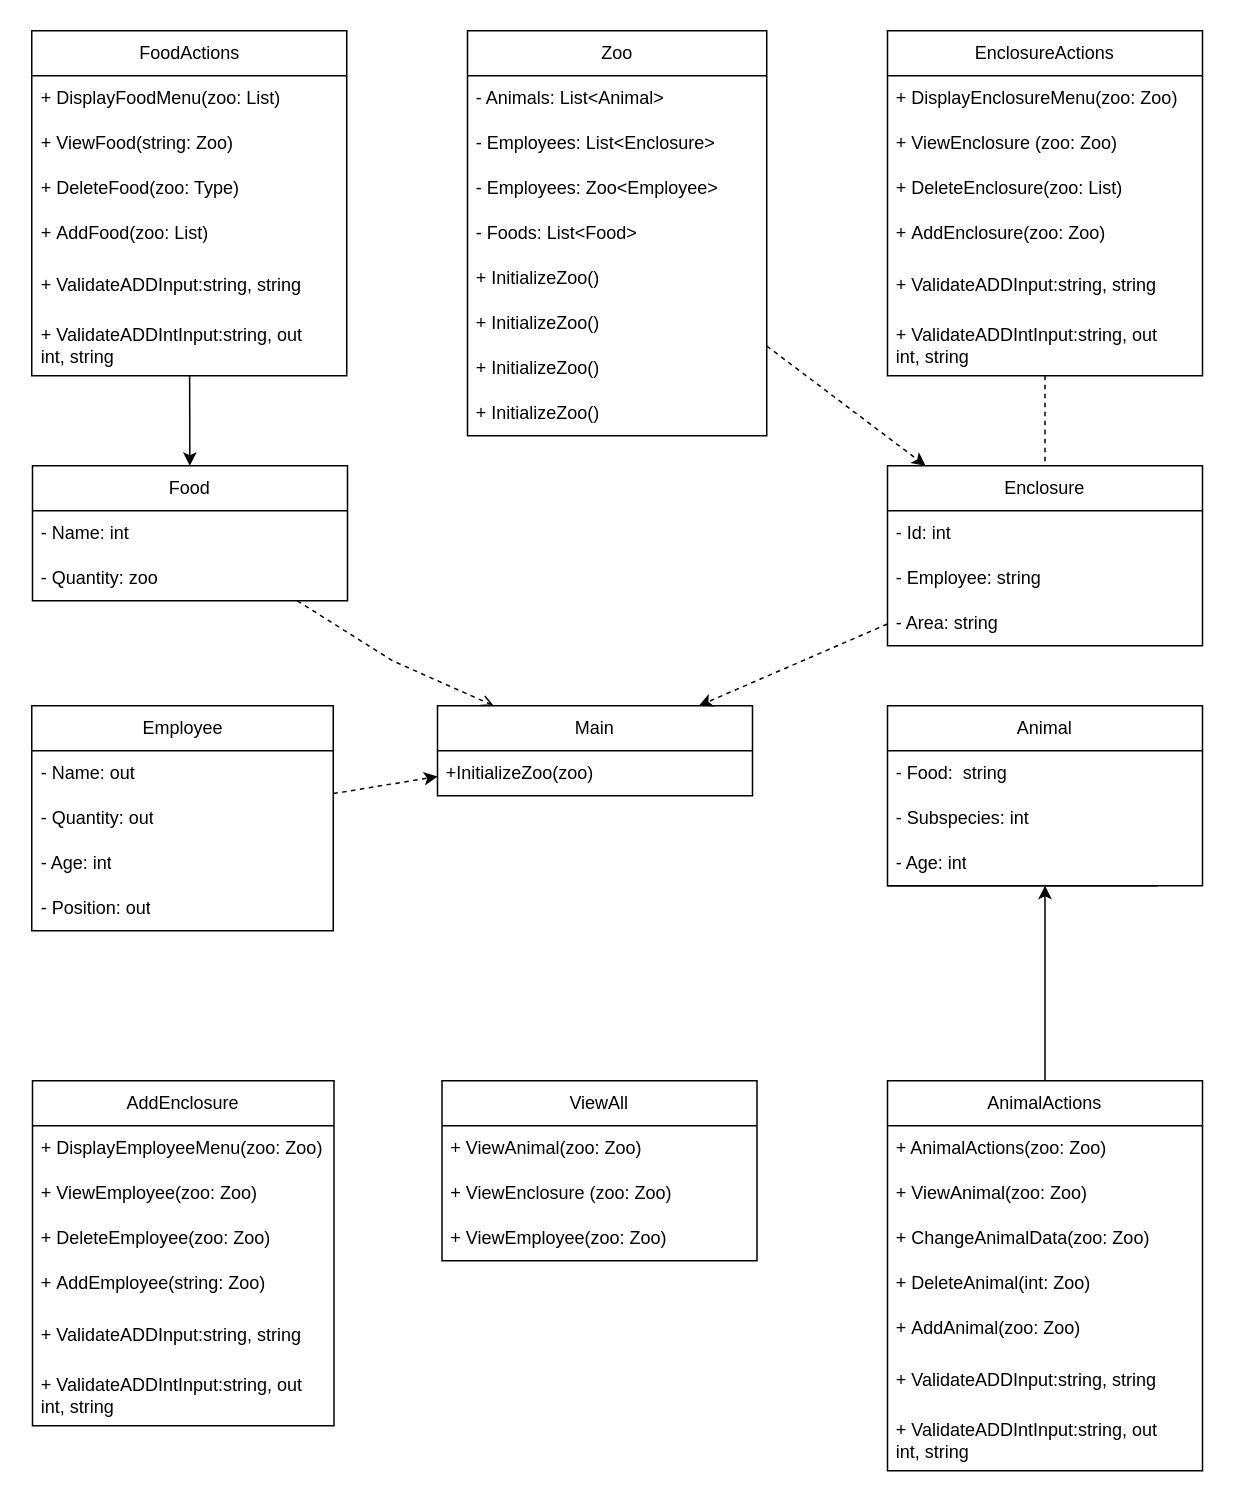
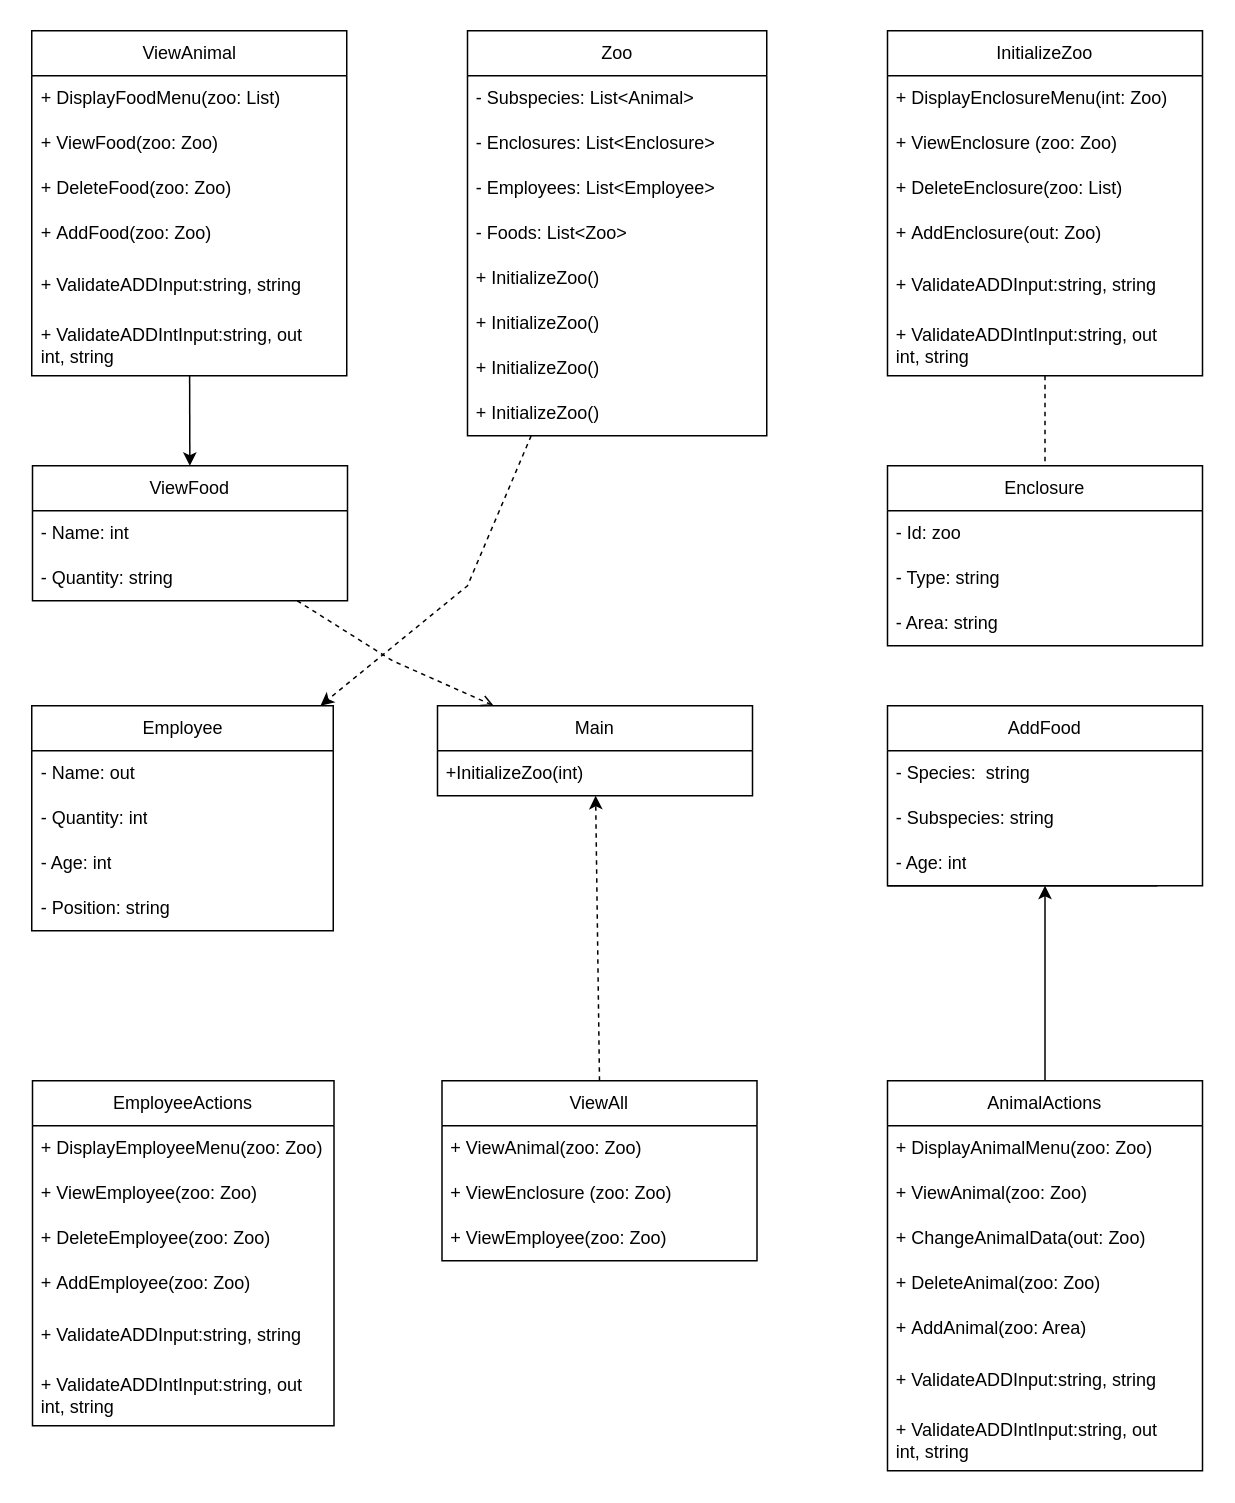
(190, 53) -> (190, 53)
(1045, 53) -> (1045, 53)
(573, 98) -> (591, 98)
(1043, 98) -> (1041, 98)
(145, 143) -> (133, 143)
(603, 143) -> (608, 143)
(148, 188) -> (143, 188)
(596, 188) -> (598, 188)
(135, 233) -> (132, 233)
(563, 233) -> (558, 233)
(1010, 233) -> (1010, 233)
(843, 403) -> none
(190, 488) -> (190, 488)
(932, 533) -> (935, 533)
(107, 578) -> (120, 578)
(975, 578) -> (957, 578)
none -> (459, 592)
(796, 663) -> none
(1045, 728) -> (1045, 728)
(533, 773) -> (530, 773)
(962, 773) -> (975, 773)
(381, 786) -> none
(107, 818) -> (105, 818)
(970, 818) -> (985, 818)
(105, 908) -> (118, 908)
none -> (597, 944)
(183, 1103) -> (183, 1103)
(1008, 1148) -> (1026, 1148)
(1026, 1238) -> (1026, 1238)
(163, 1283) -> (150, 1283)
(1001, 1283) -> (1003, 1283)
(993, 1328) -> (998, 1328)
